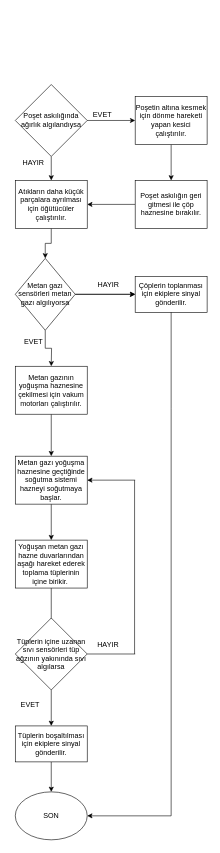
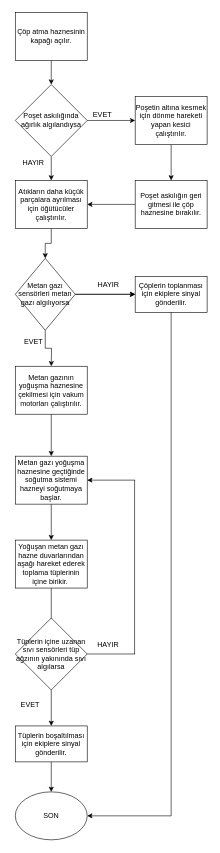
none -> (51, 36)
none -> (51, 61)
